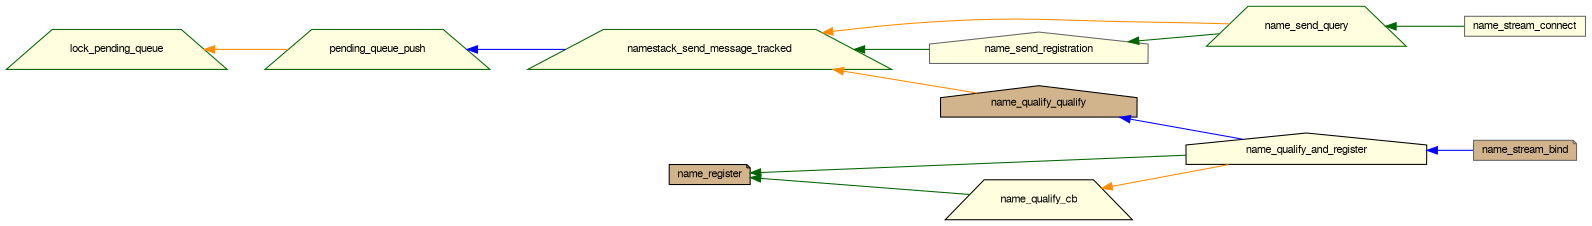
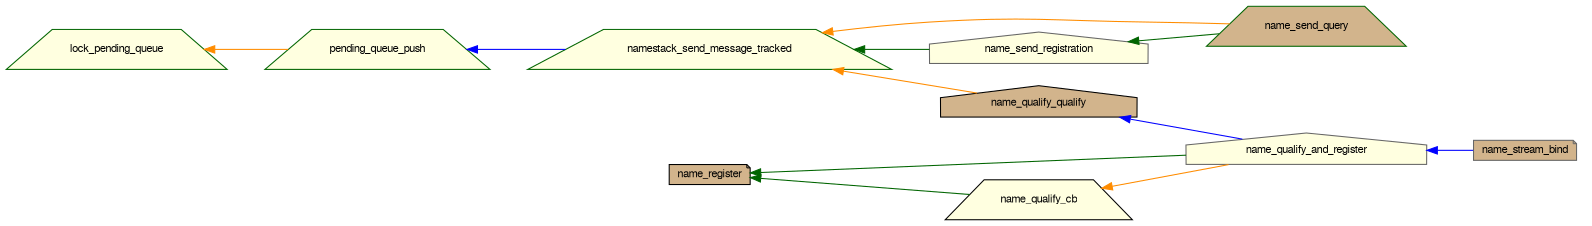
(1306, 26) -> (1306, 26)
(1525, 26) -> none
(1306, 150) -> (1306, 150)
